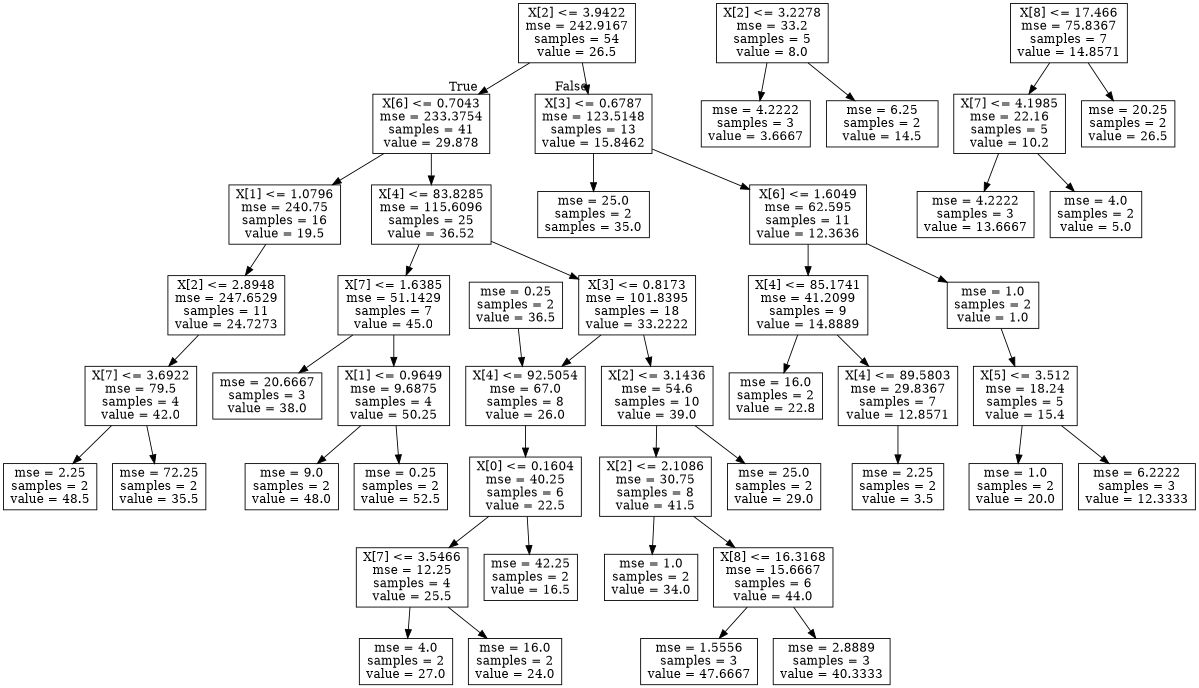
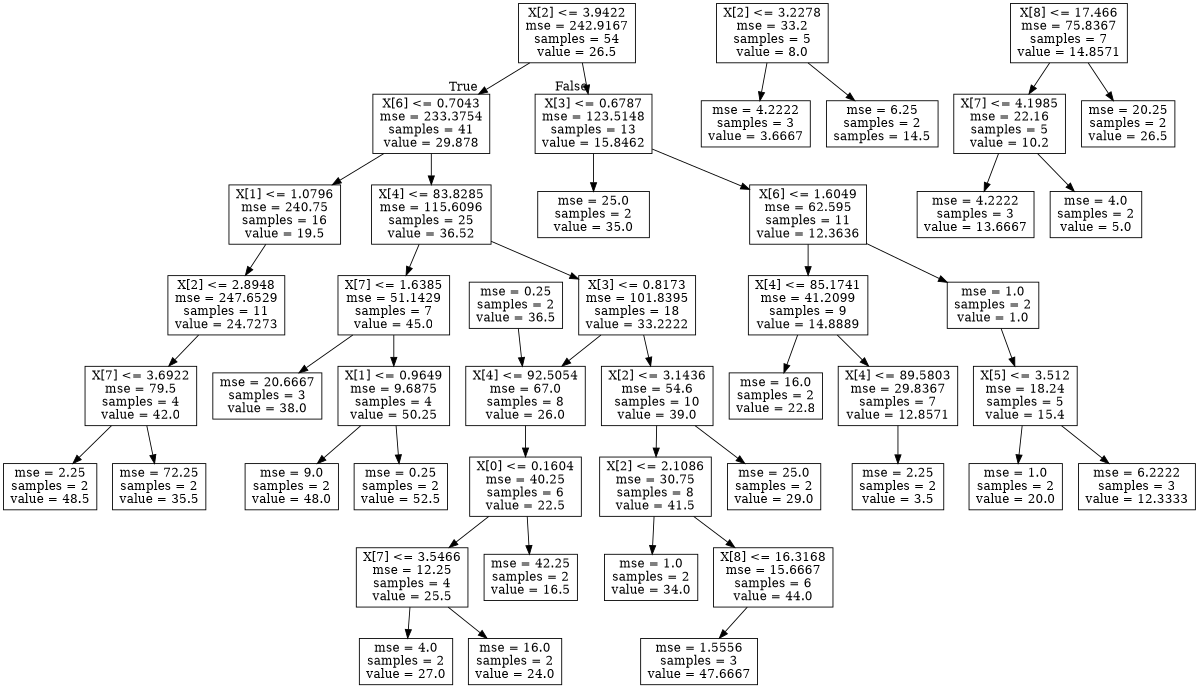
(882, 124) -> (882, 124)
(594, 215) -> (594, 215)
(832, 662) -> none
